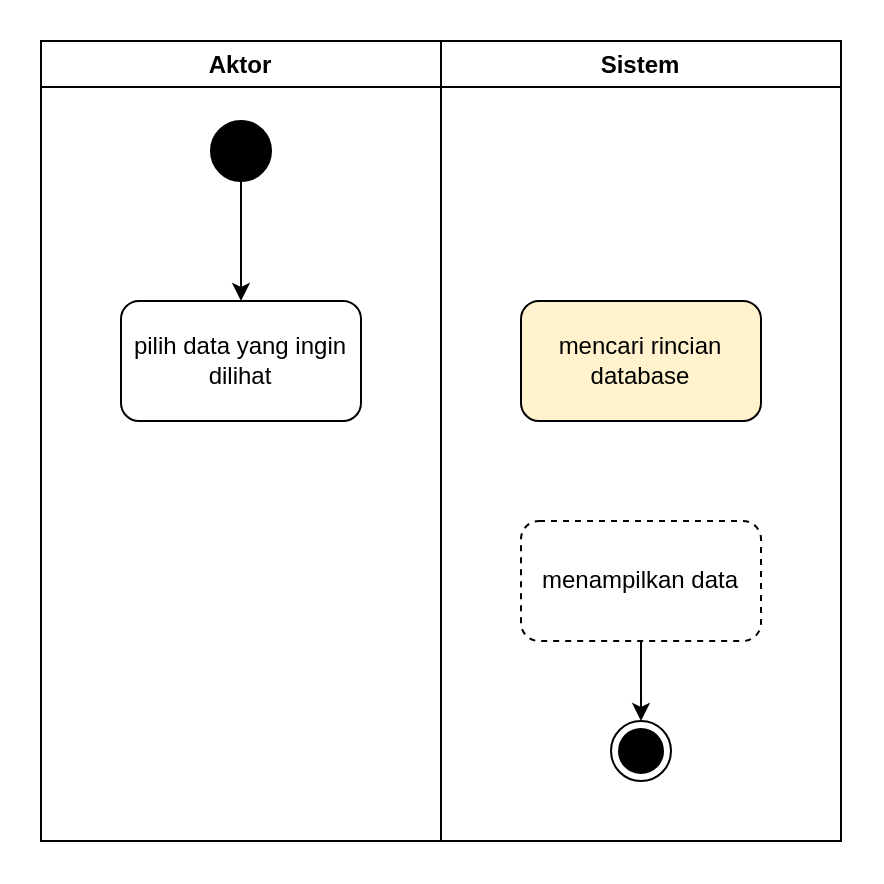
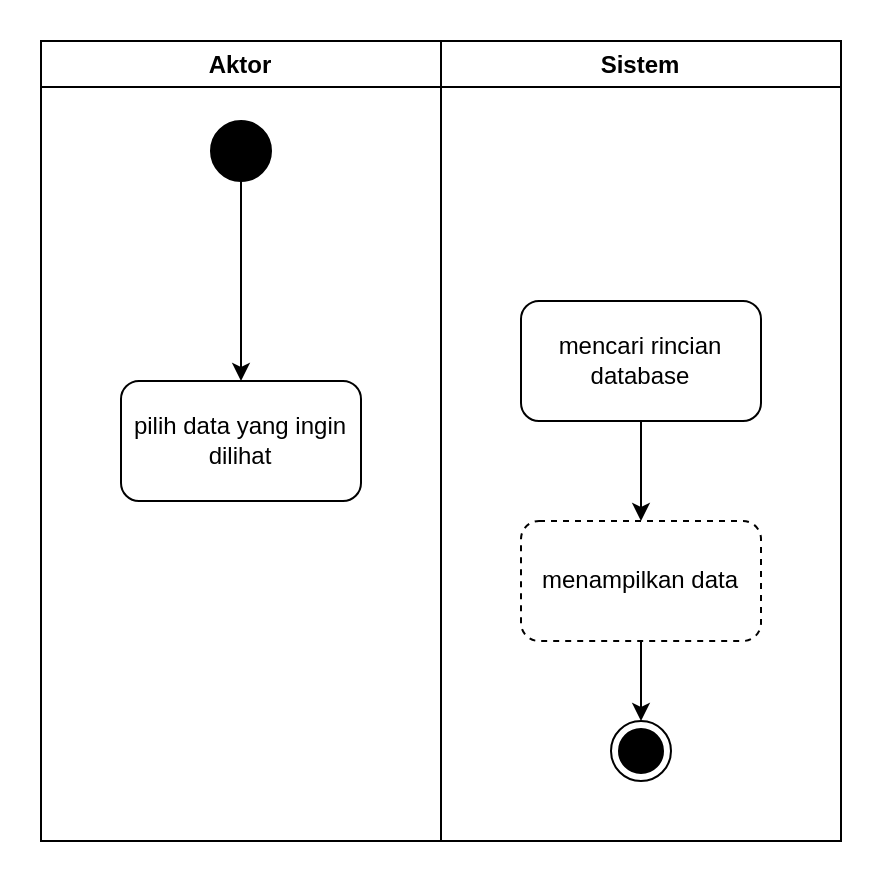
(241, 361) -> (241, 441)
(641, 361) -> (641, 361)
none -> (641, 464)
